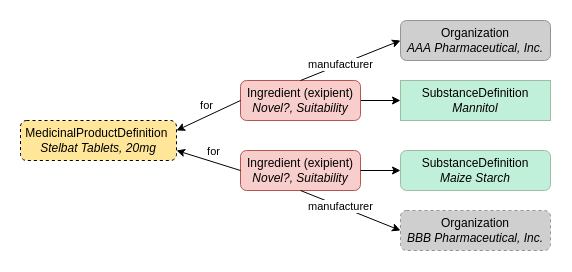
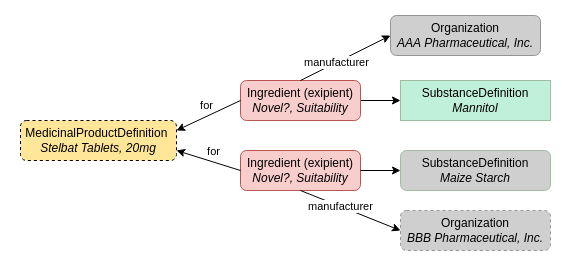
(476, 41) -> (466, 36)
(476, 171) -> (476, 171)
